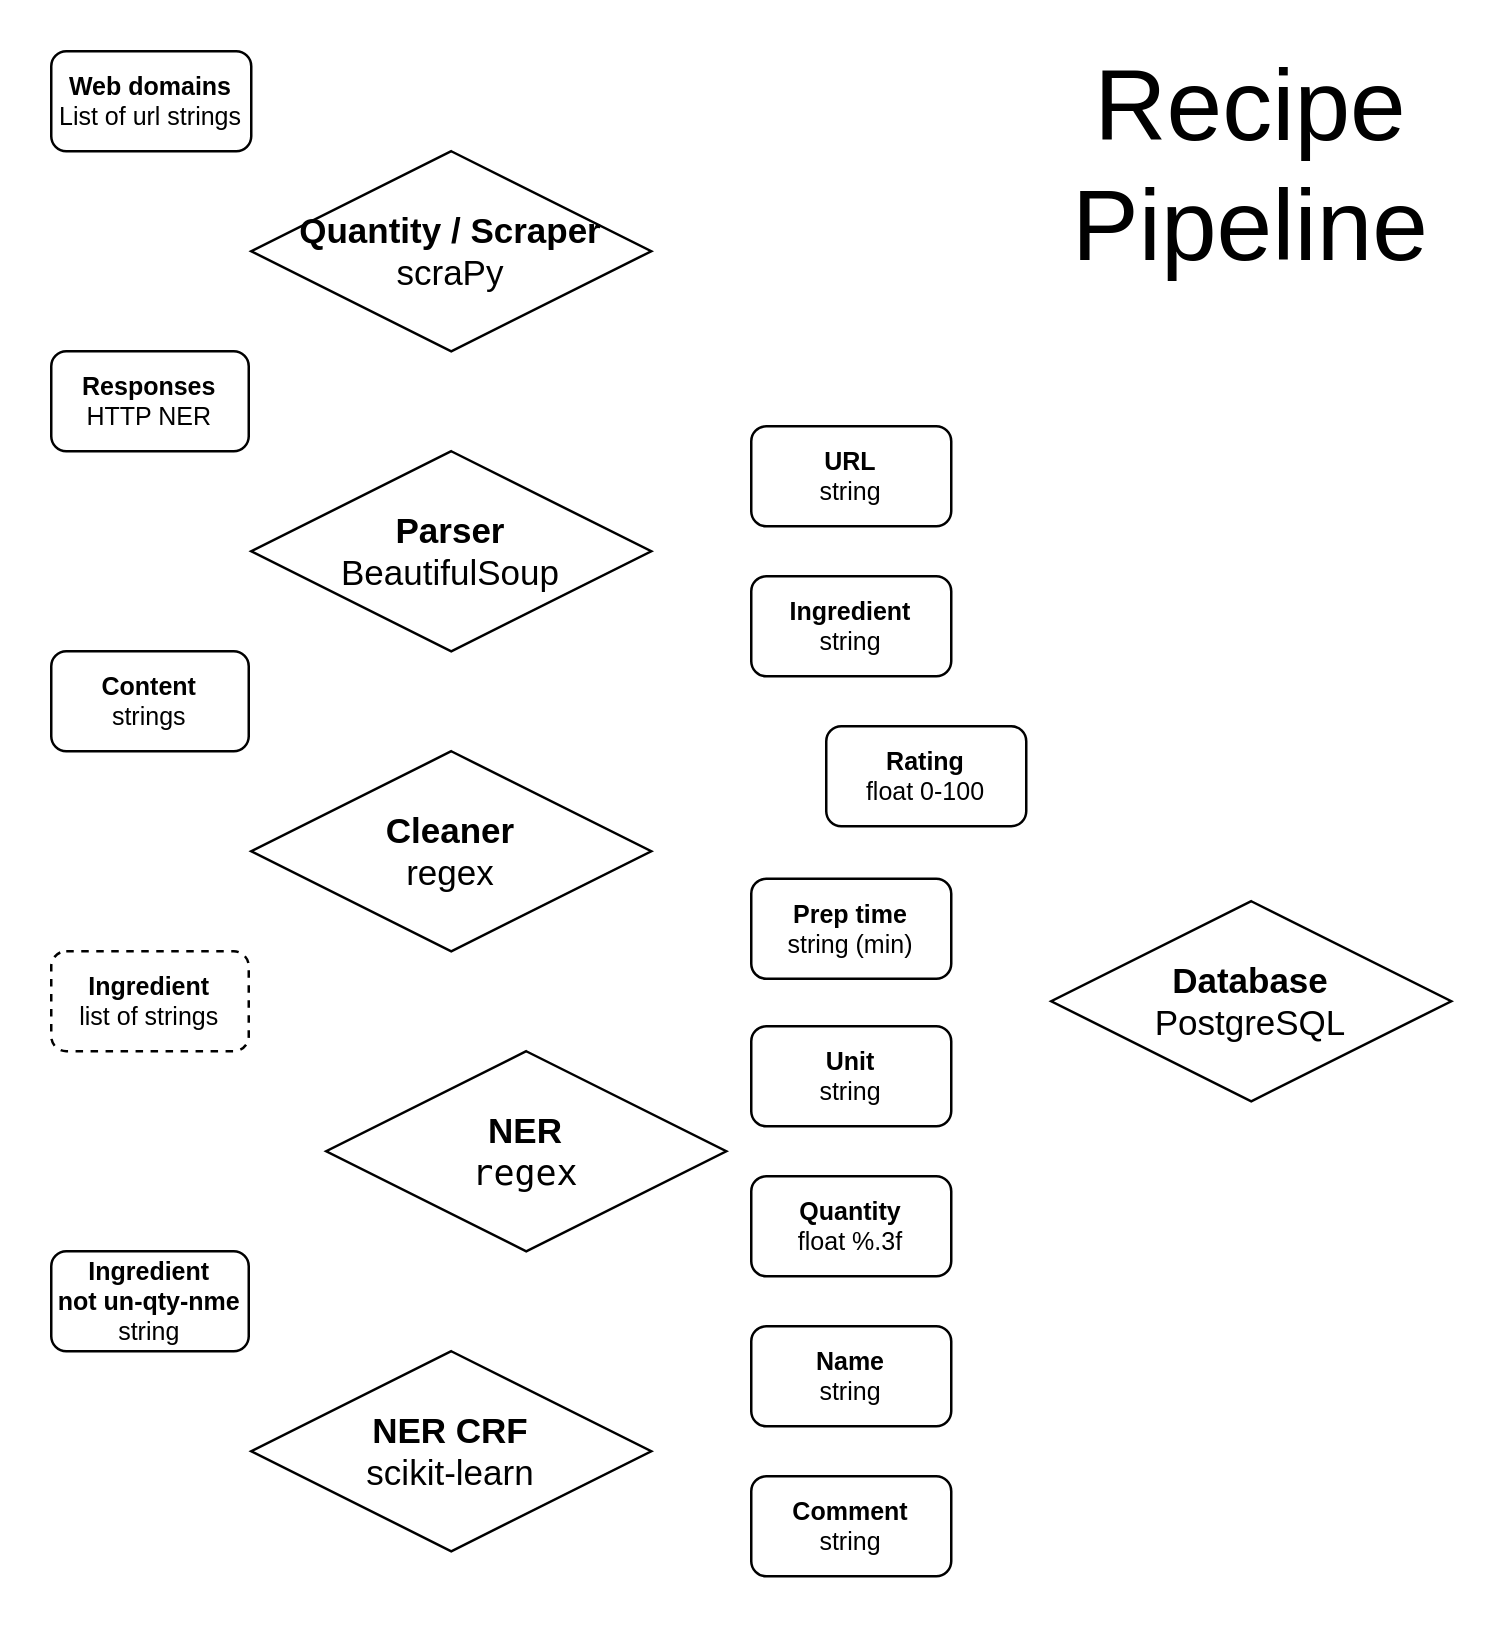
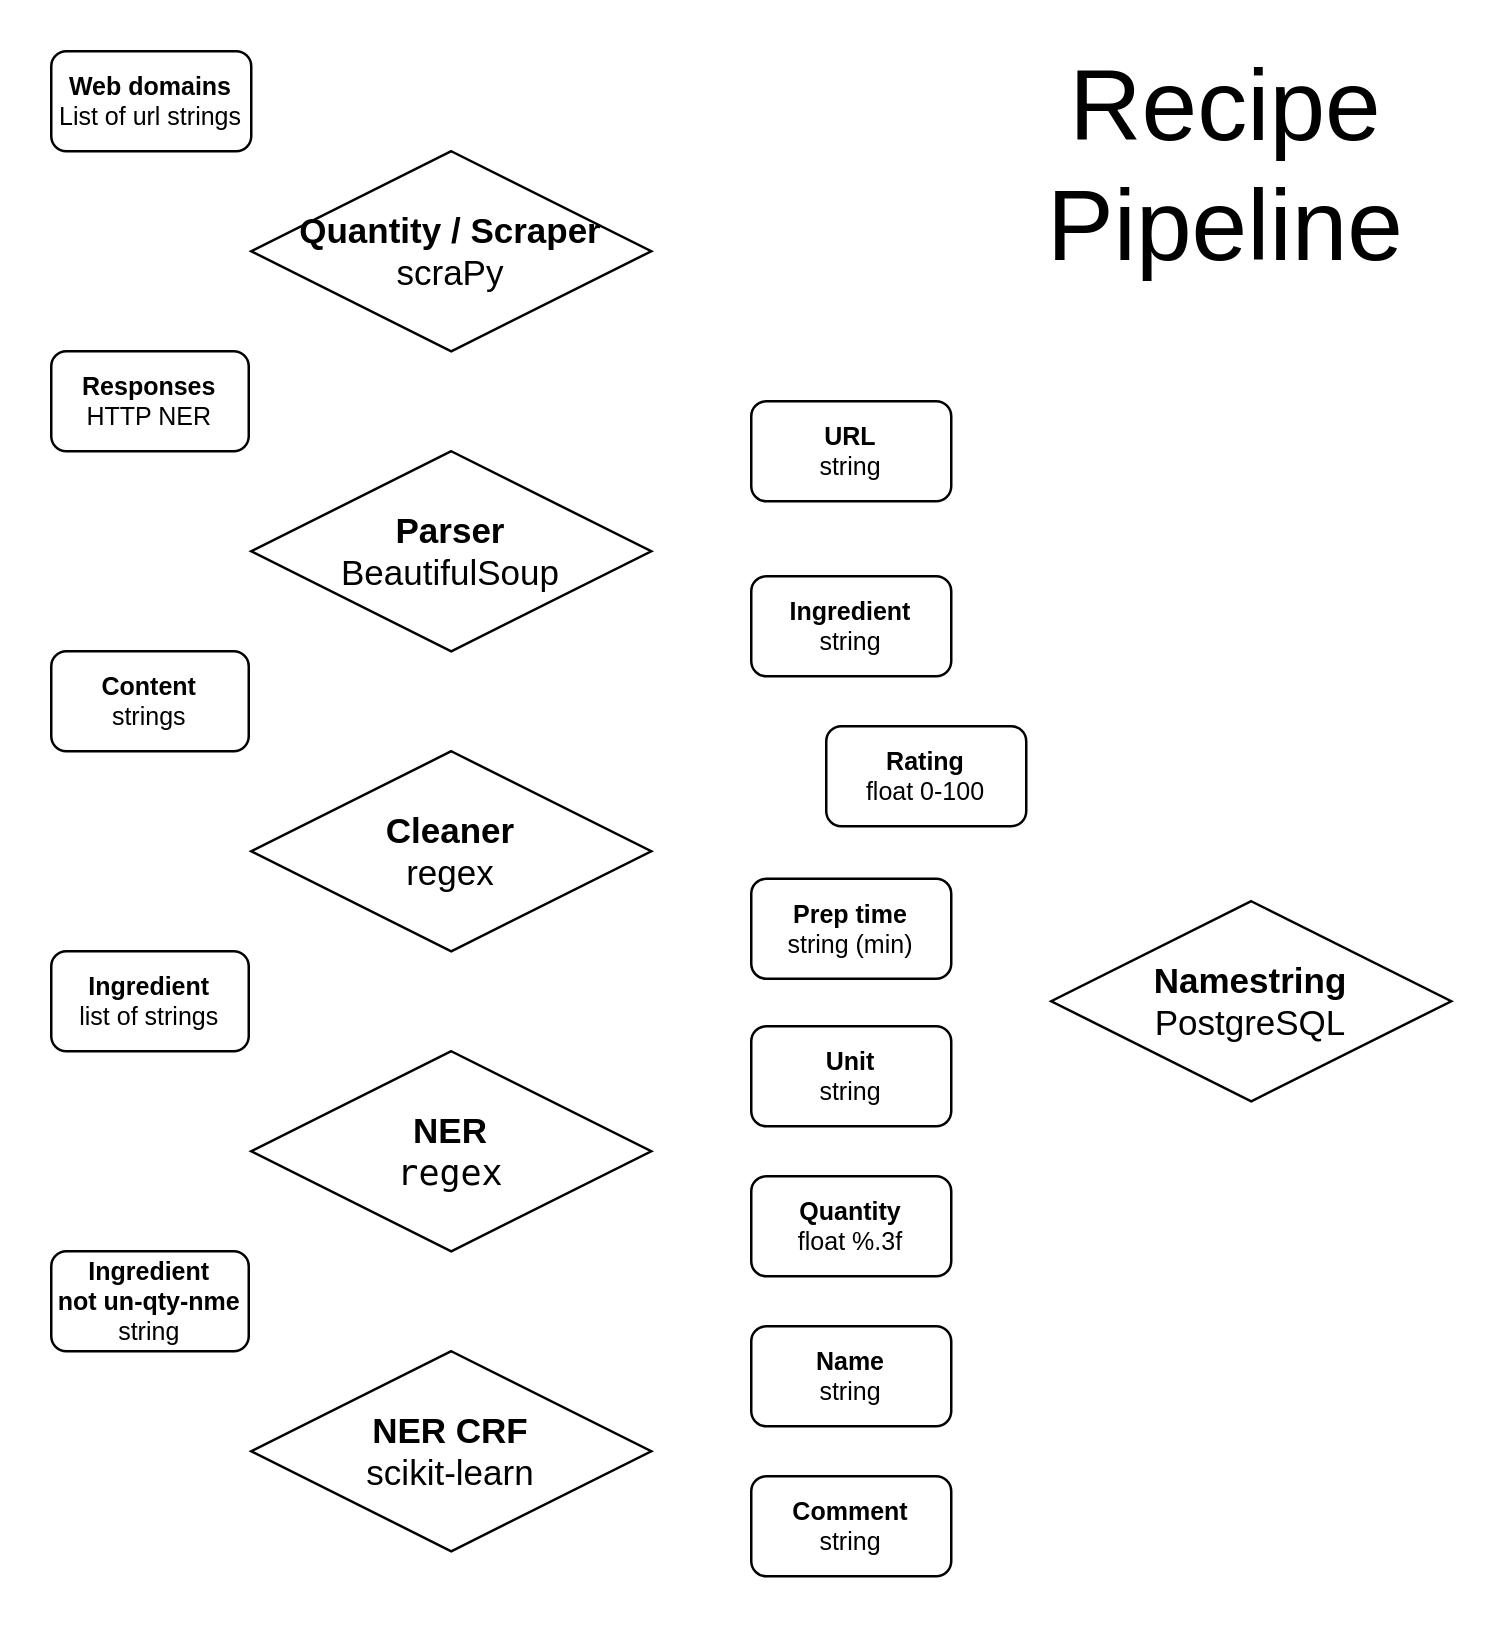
(1251, 164) -> (1226, 164)
(851, 476) -> (851, 451)
(150, 1001) -> (150, 1001)
(1251, 1001) -> (1251, 1001)
(526, 1151) -> (451, 1151)
